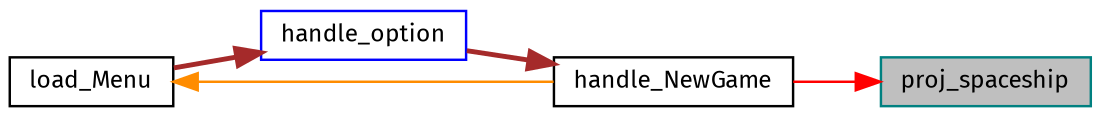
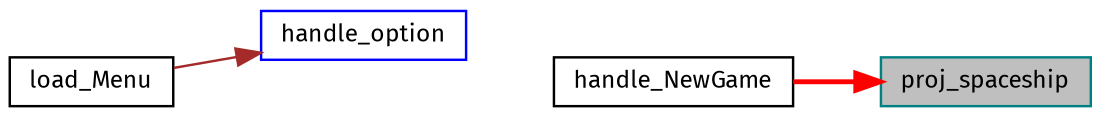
(498, 55) -> none
(205, 62) -> (205, 62)
(376, 82) -> none
(824, 82) -> (824, 82)
